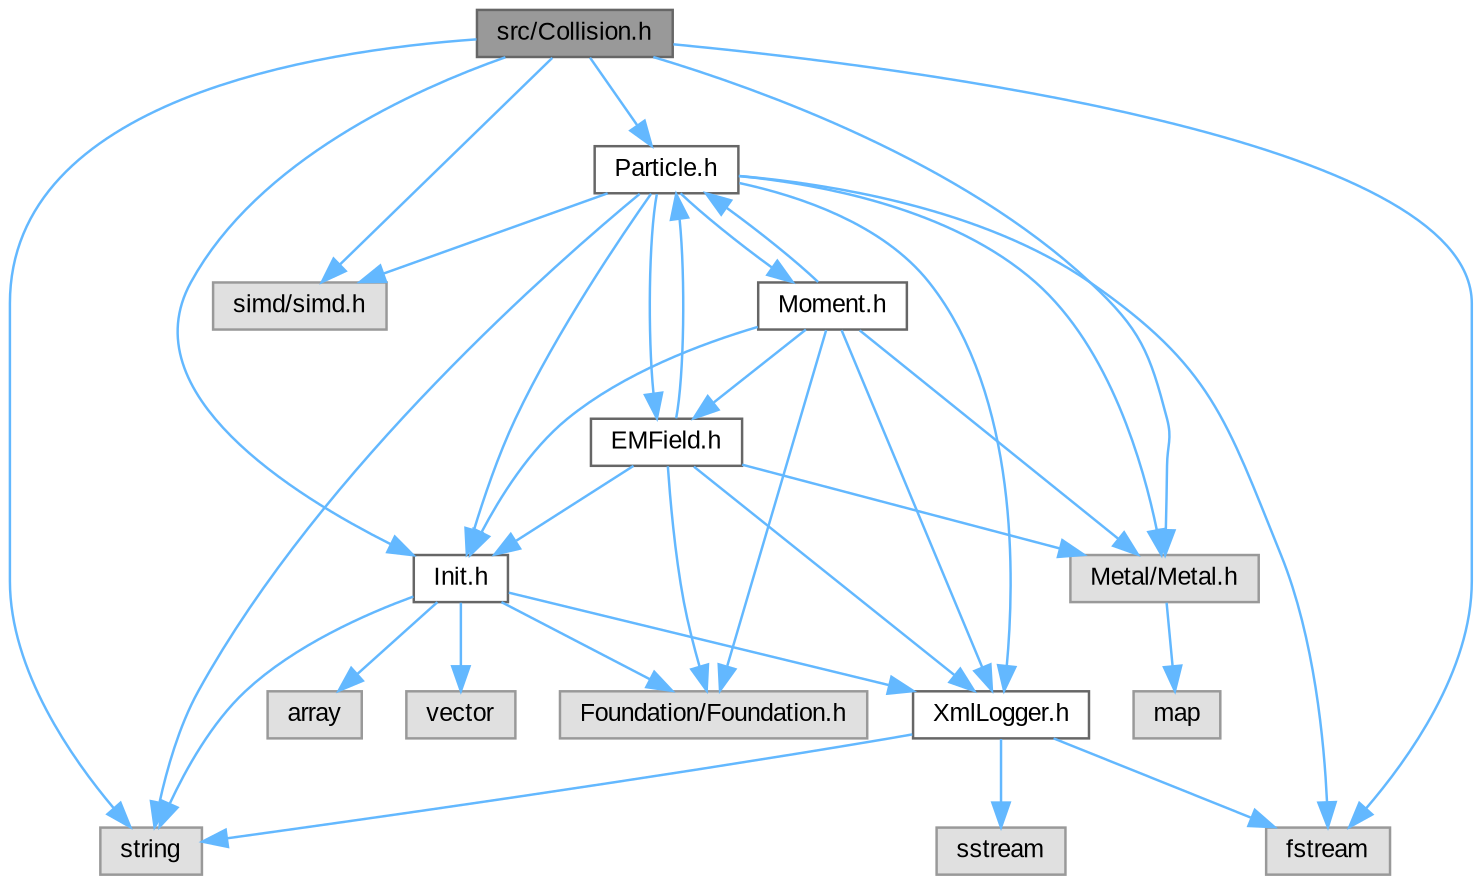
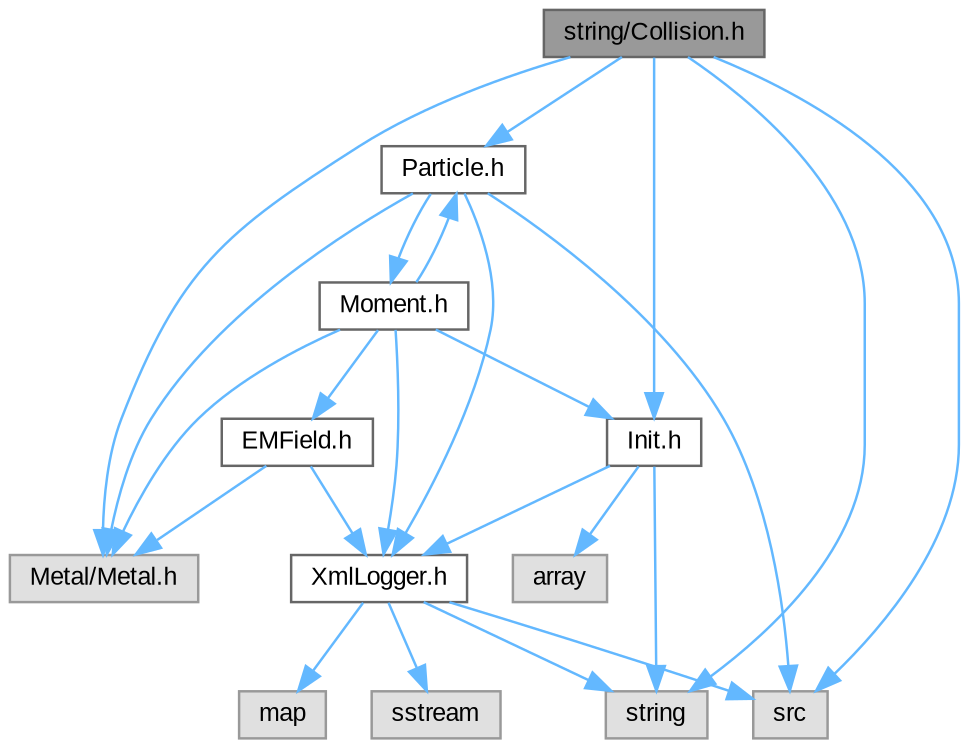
(575, 33) -> (654, 33)
(650, 294) -> none
(300, 306) -> none
(683, 319) -> none
(549, 355) -> none
(359, 468) -> none
(575, 503) -> none
(1170, 634) -> (338, 637)
(461, 715) -> none
(714, 715) -> none
(1328, 851) -> (790, 715)
